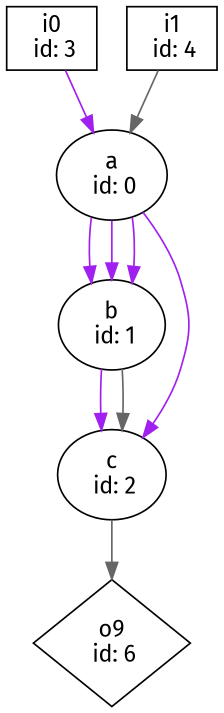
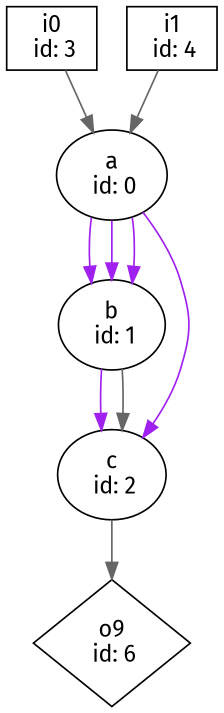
(76, 94) -> (76, 94)
